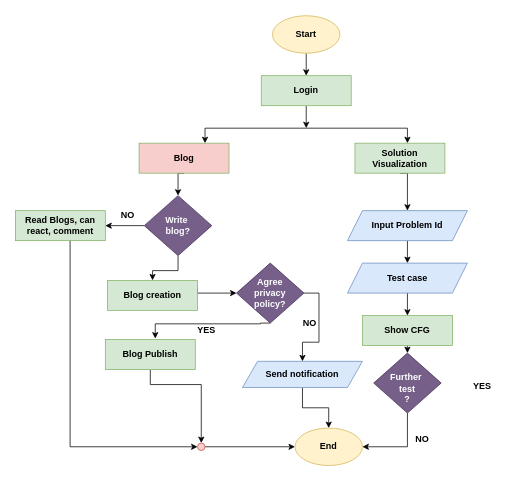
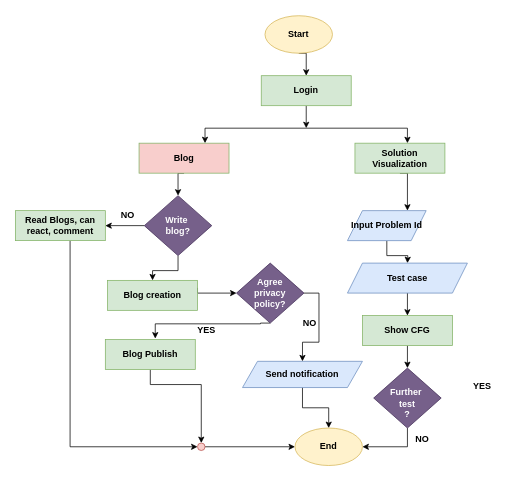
(306, 34) -> (299, 34)
(408, 225) -> (387, 225)
(408, 383) -> (408, 398)
